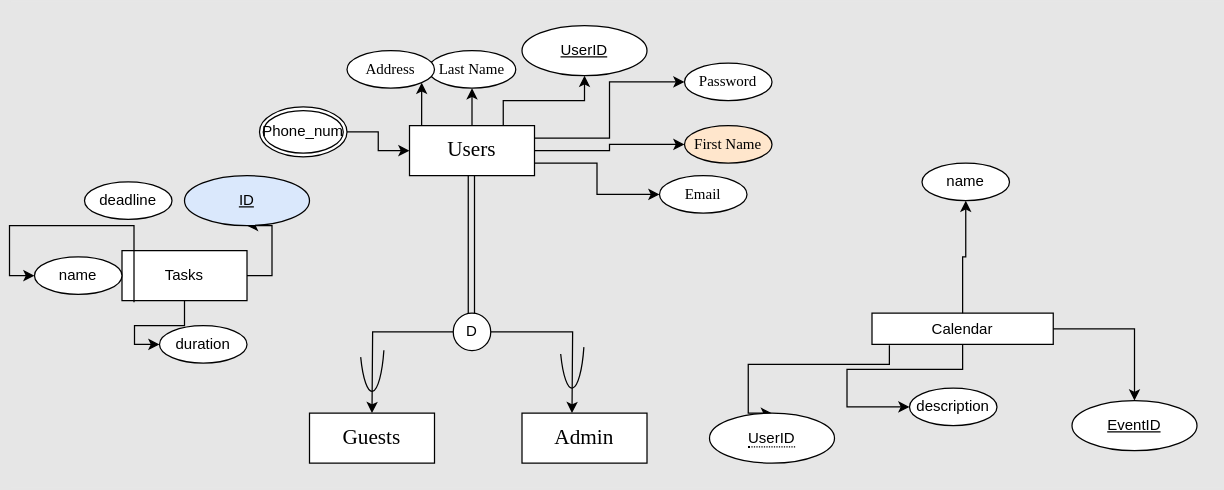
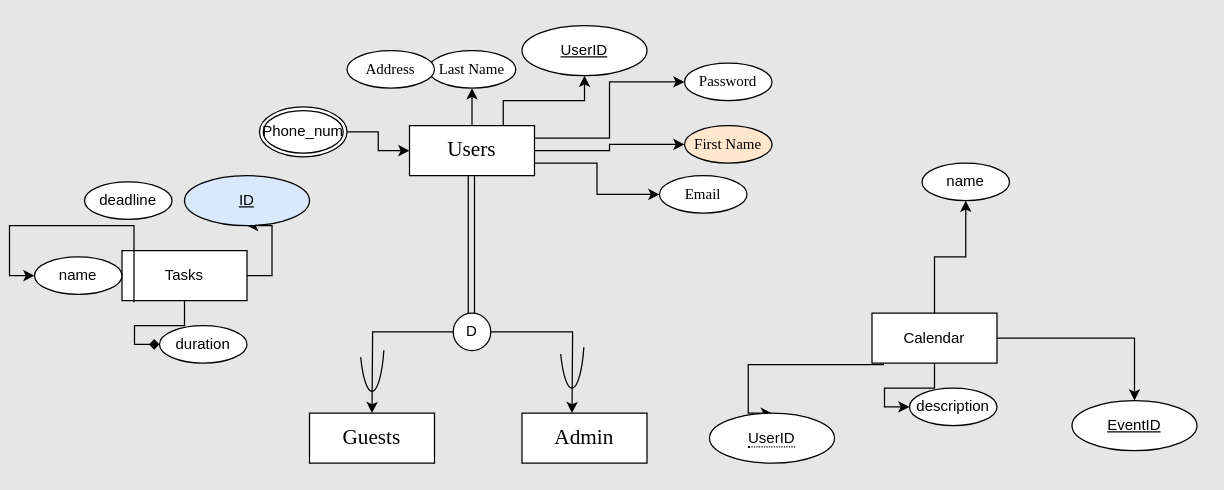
(422, 109) -> none
(963, 329) -> (934, 338)
(149, 344) -> (149, 344)
